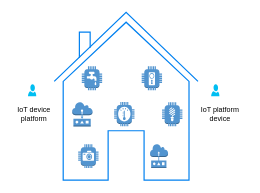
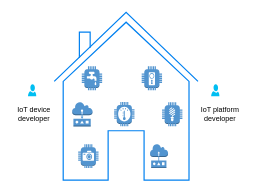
(34, 114) -> (34, 114)
(221, 114) -> (221, 114)
